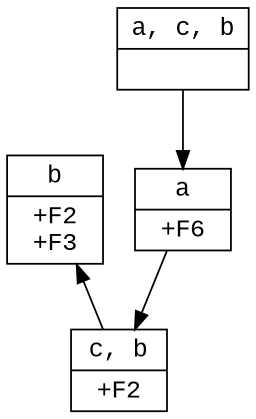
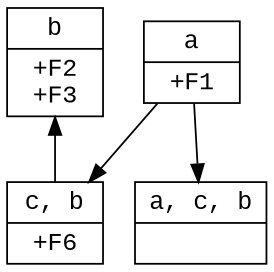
(183, 120) -> (196, 134)
(183, 229) -> (192, 82)
(119, 390) -> (55, 242)
